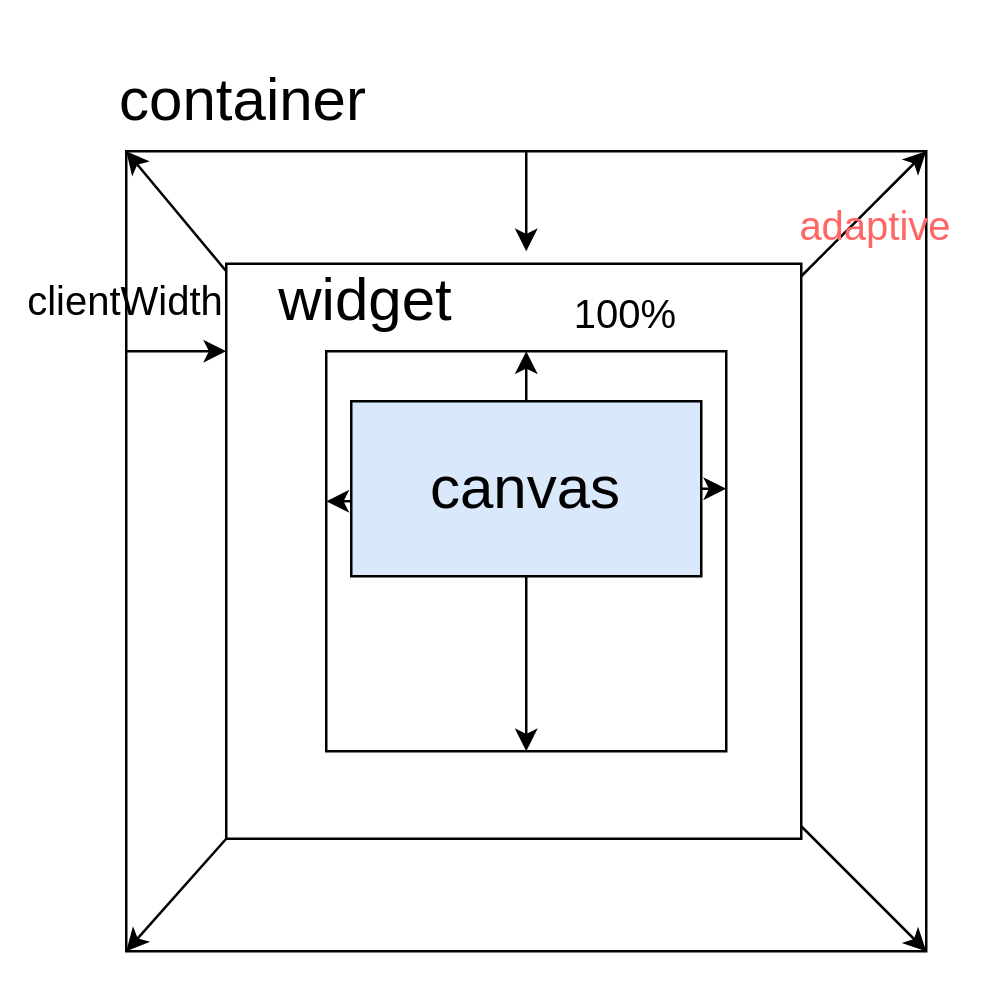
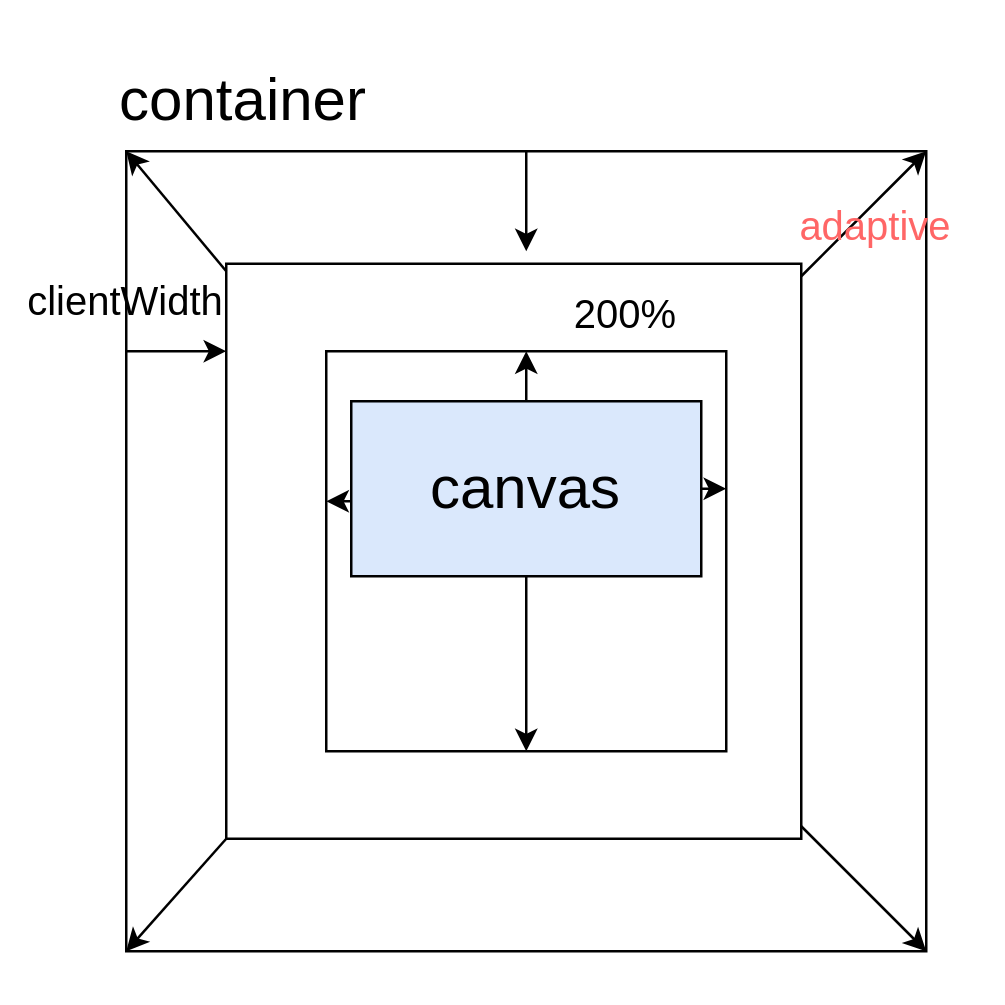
(366, 301) -> none
(626, 314) -> (626, 314)
